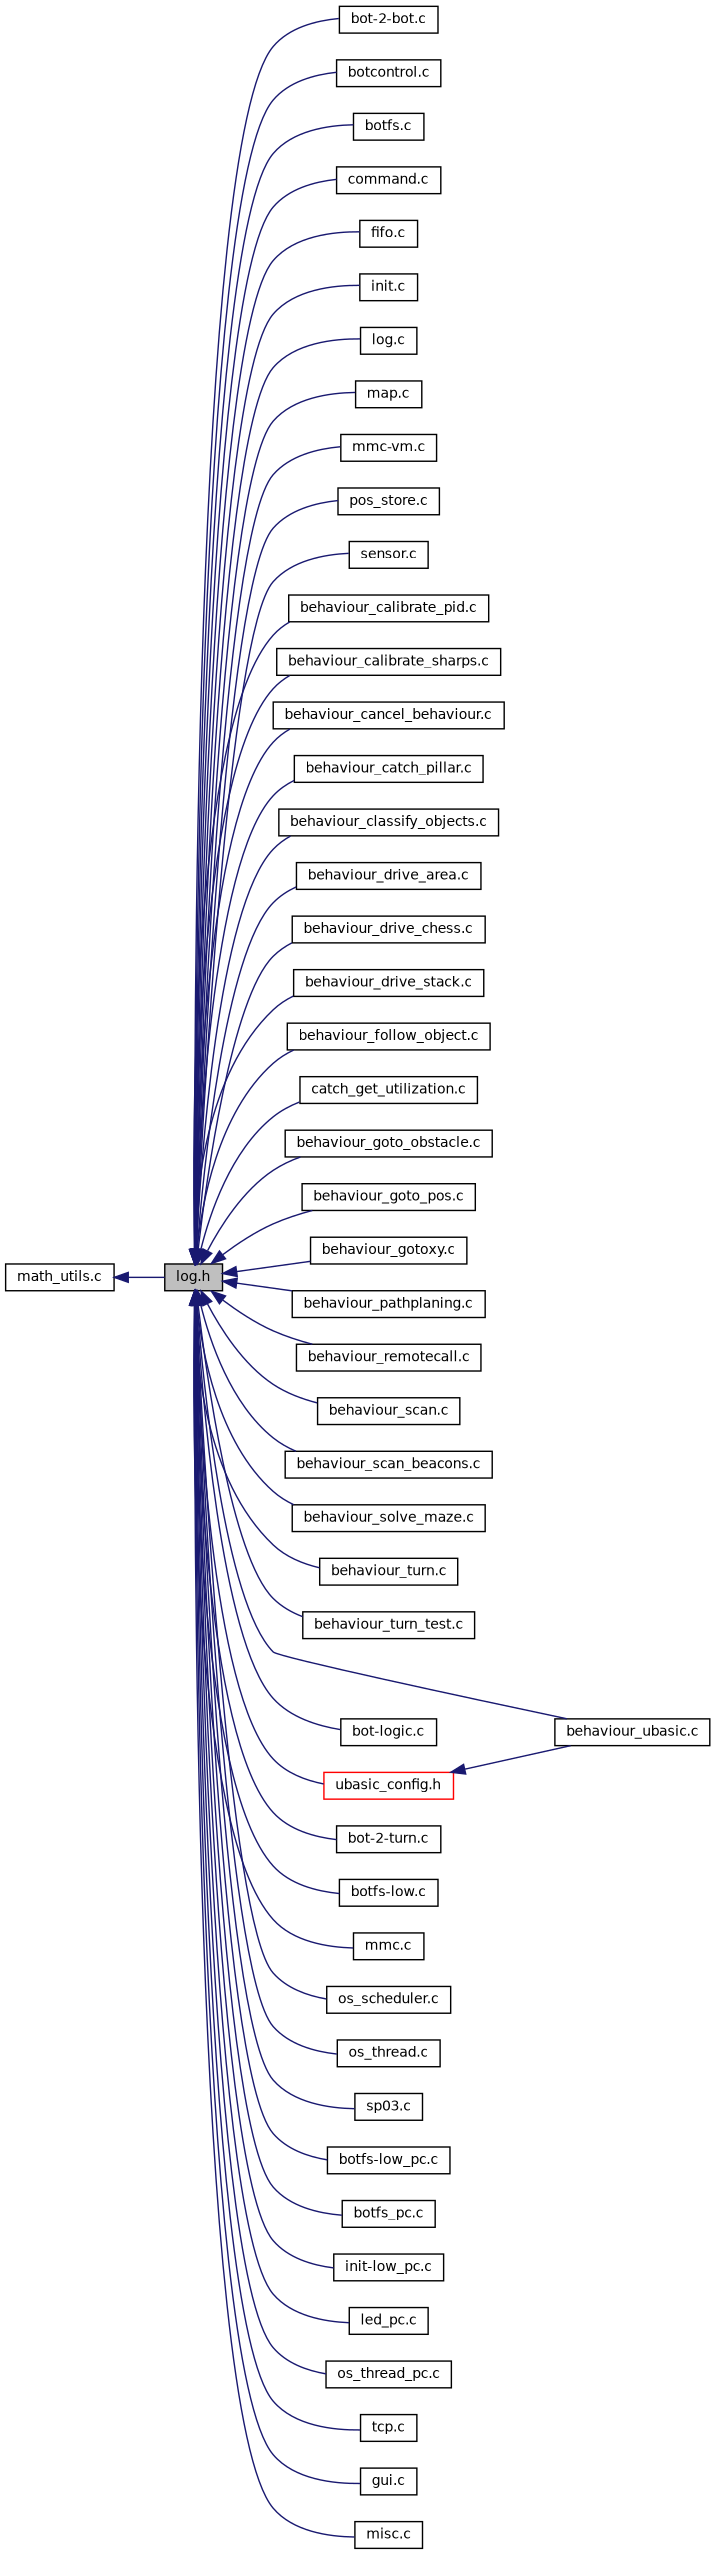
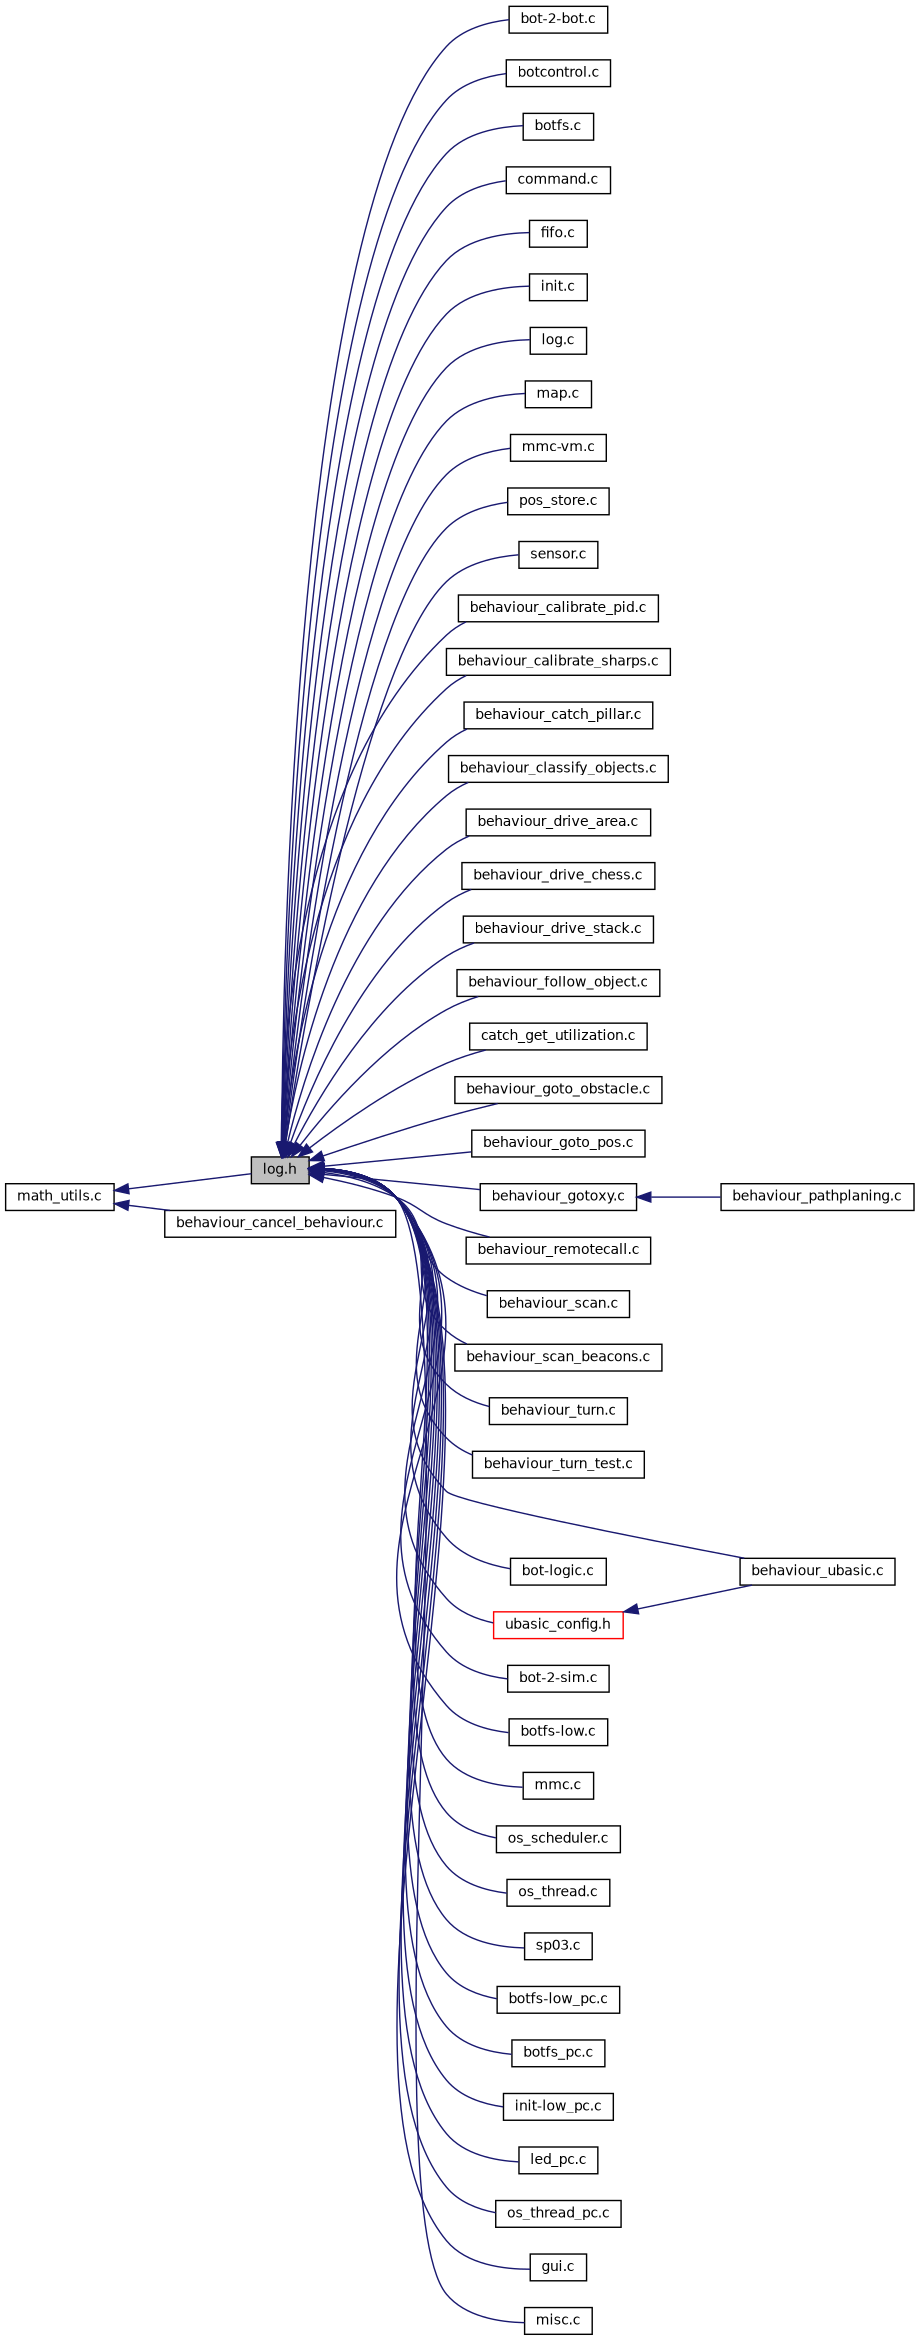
(210, 980) -> (149, 1208)
(264, 1287) -> (686, 1197)
(389, 1518) -> none
(389, 1839) -> (558, 1679)
(389, 2428) -> none
